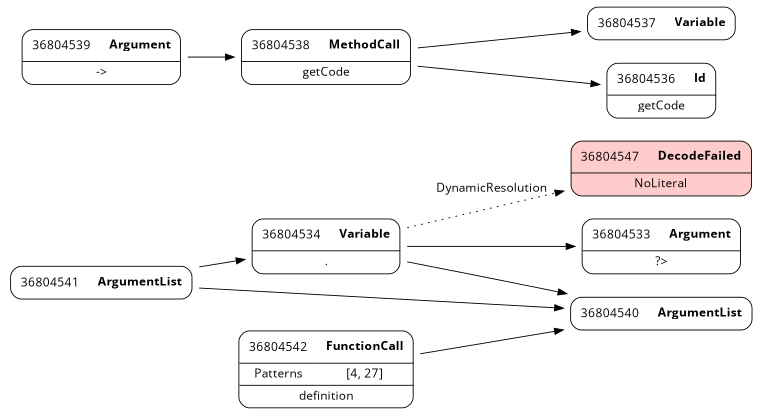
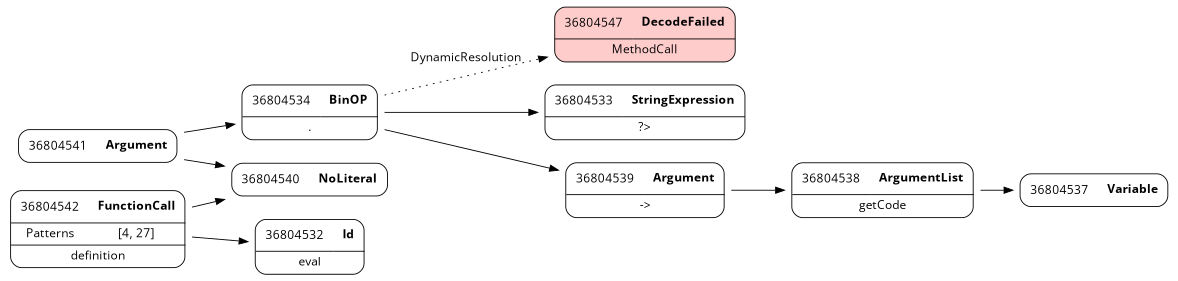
(365, 45) -> (921, 178)
(661, 91) -> none
(661, 184) -> (645, 50)
(365, 234) -> (349, 100)
(700, 234) -> (683, 100)
none -> (310, 247)
(483, 277) -> (467, 149)
(140, 282) -> (137, 145)
(700, 313) -> (348, 179)
